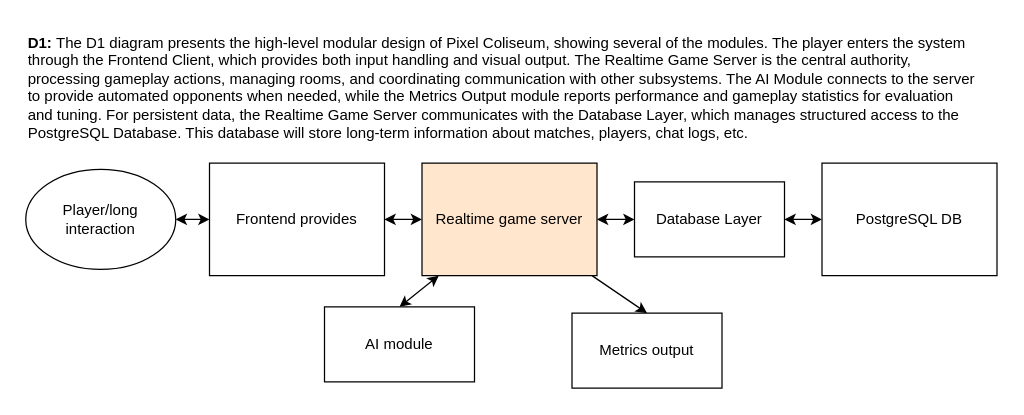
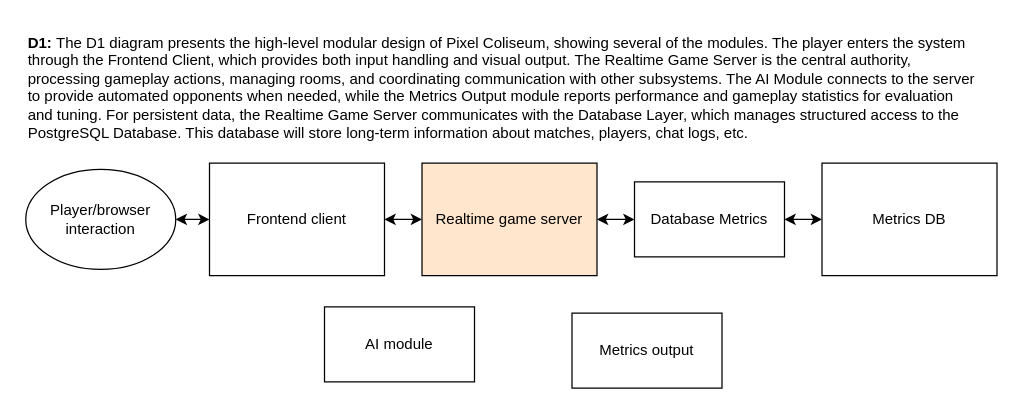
(101, 219) -> (101, 219)
(297, 219) -> (297, 219)
(709, 219) -> (709, 219)
(909, 219) -> (909, 219)
(419, 291) -> none
(616, 292) -> none
